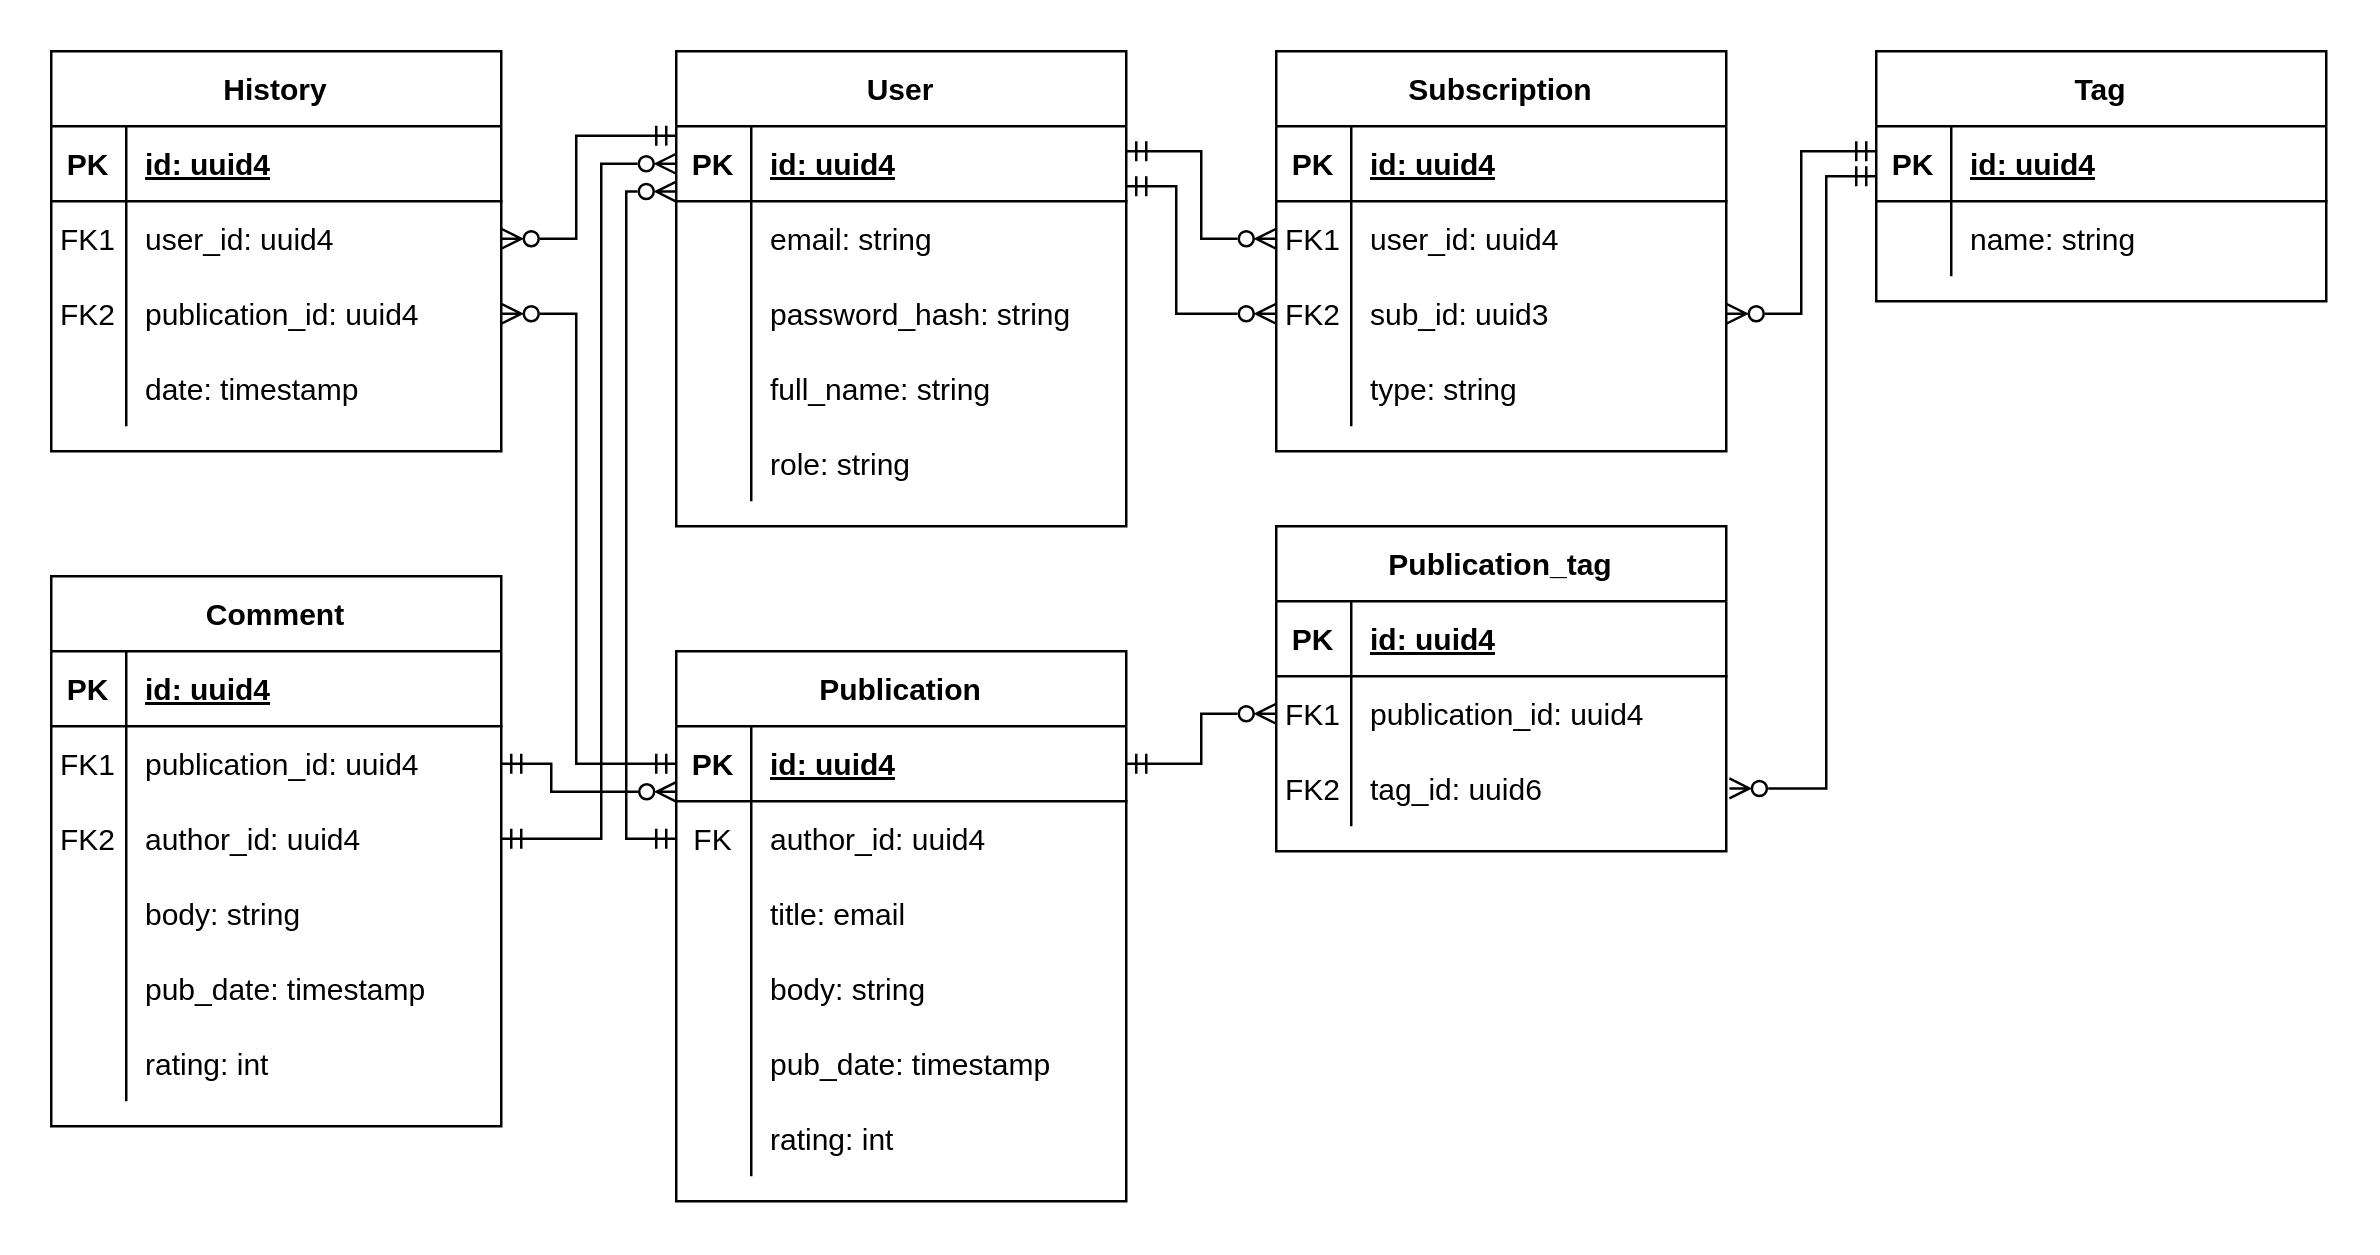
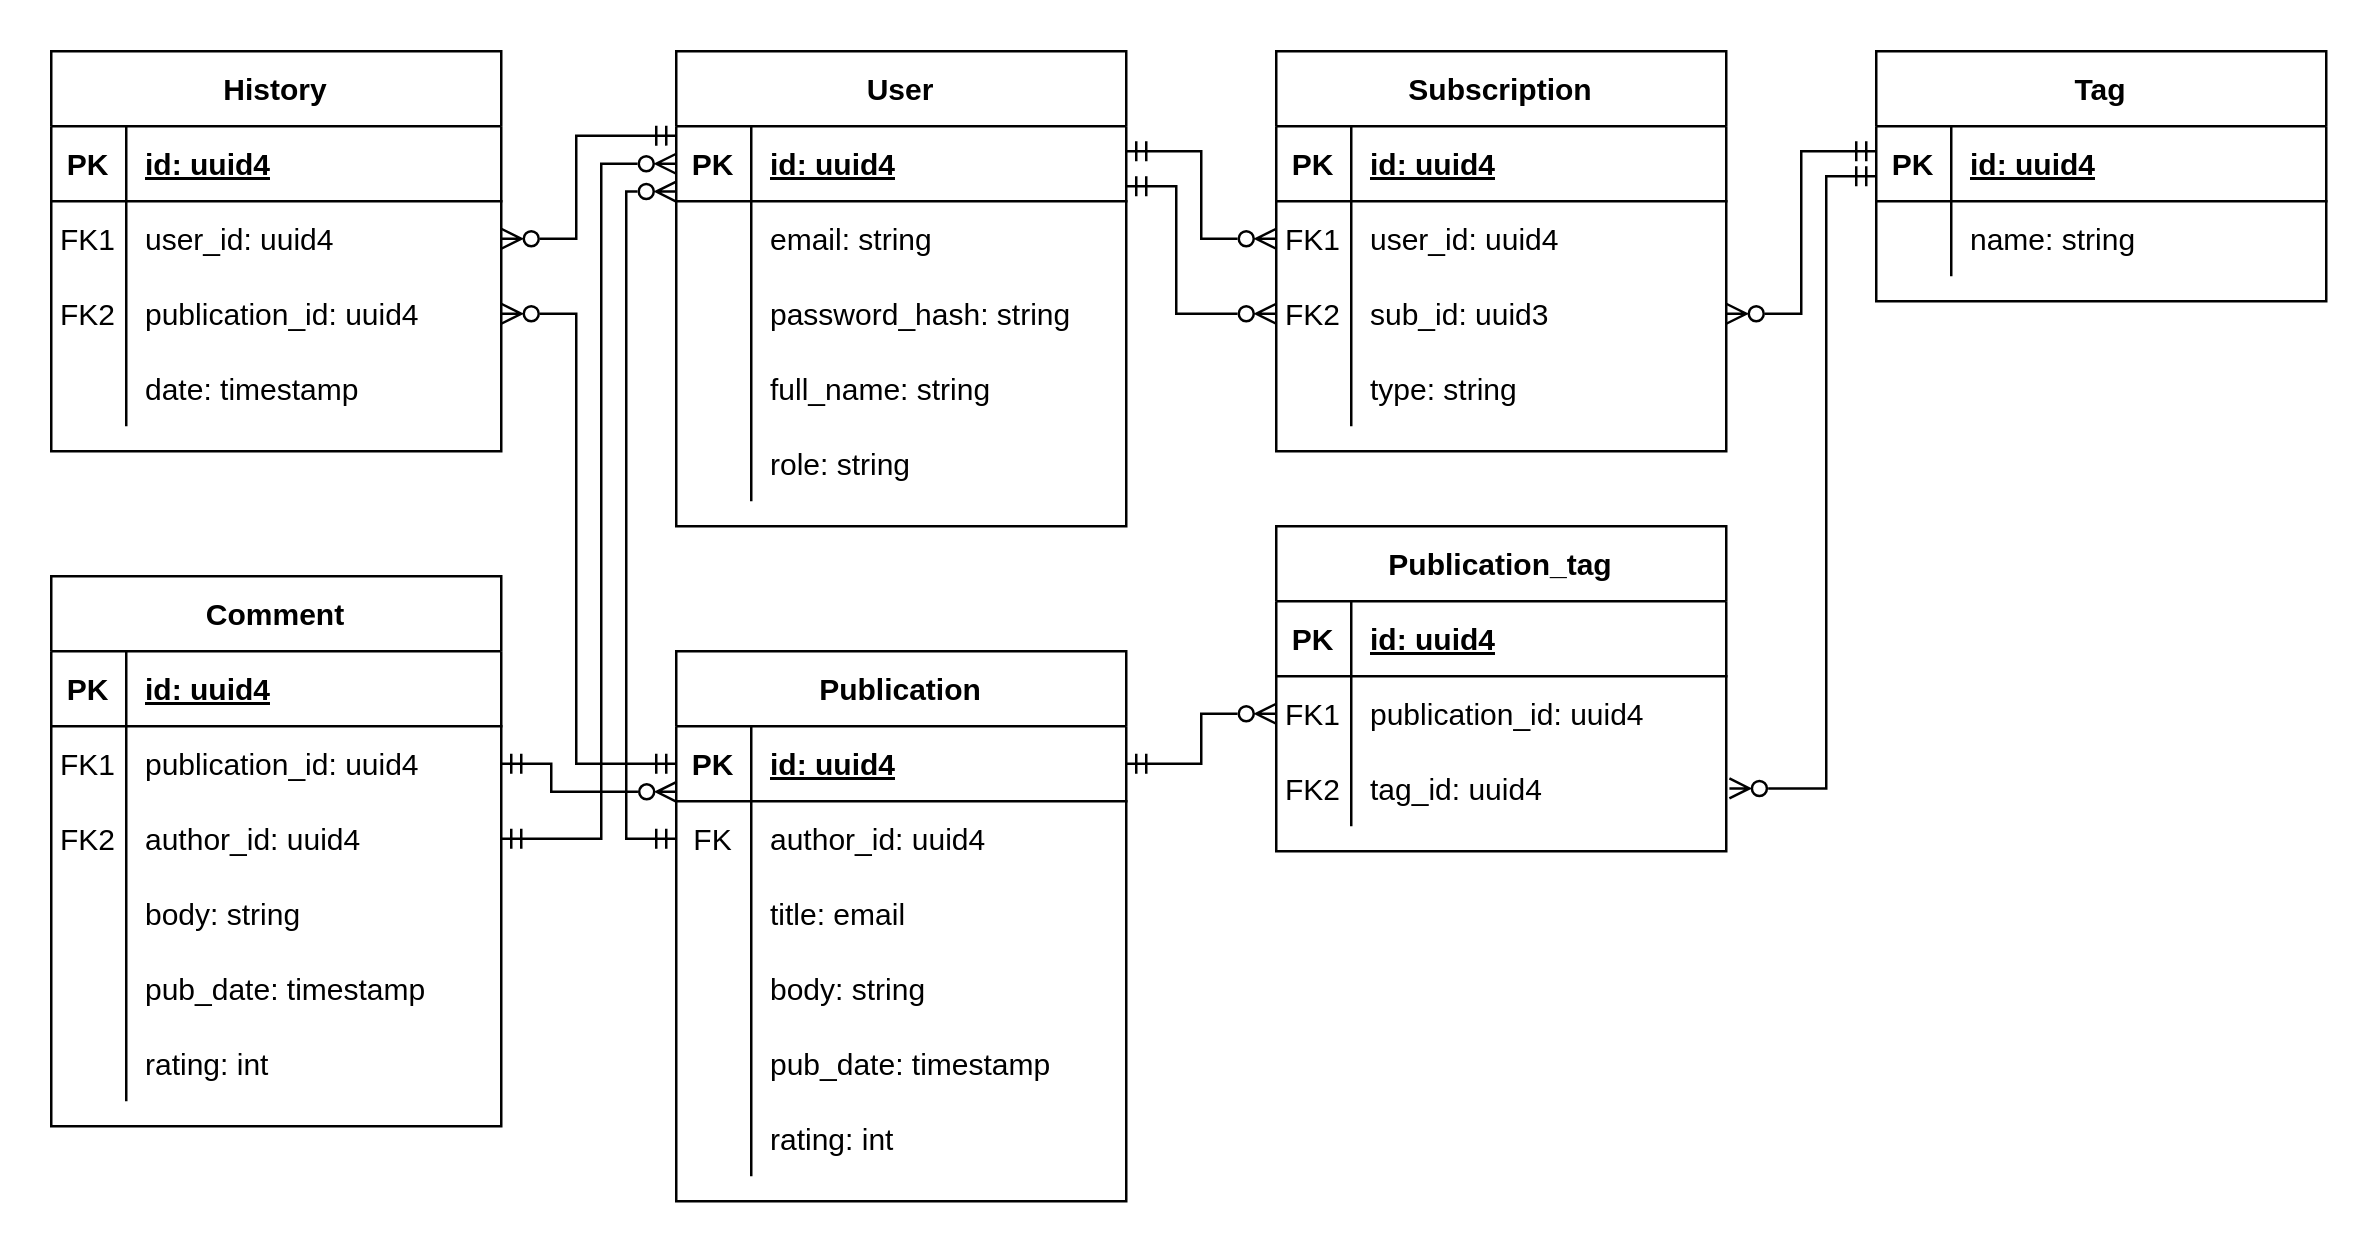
(1464, 790) -> (1464, 790)
